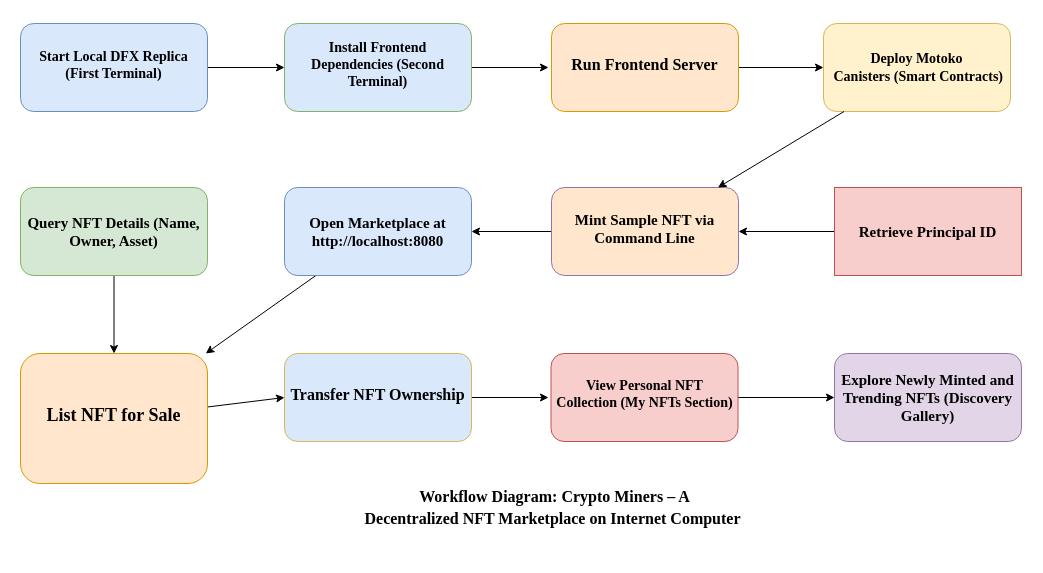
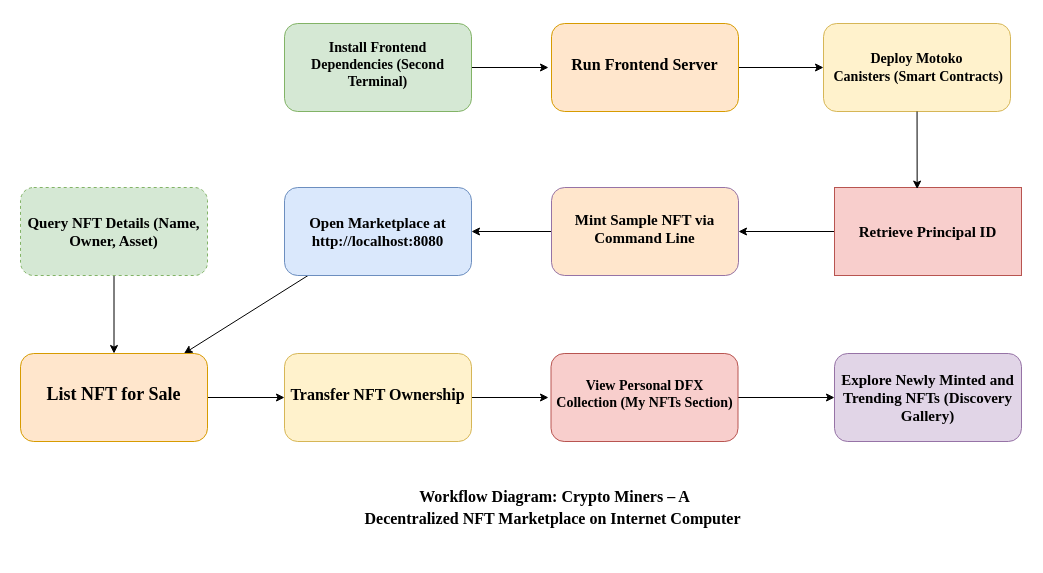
(114, 68) -> none
(243, 68) -> none
(378, 68) -> (378, 68)
(784, 148) -> (917, 147)
(114, 232) -> (114, 232)
(378, 398) -> (378, 398)
(645, 398) -> (645, 398)
(114, 419) -> (114, 398)
